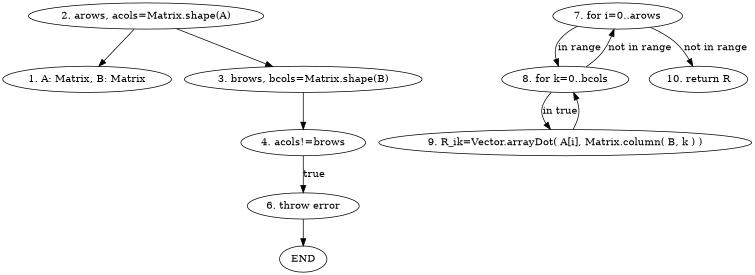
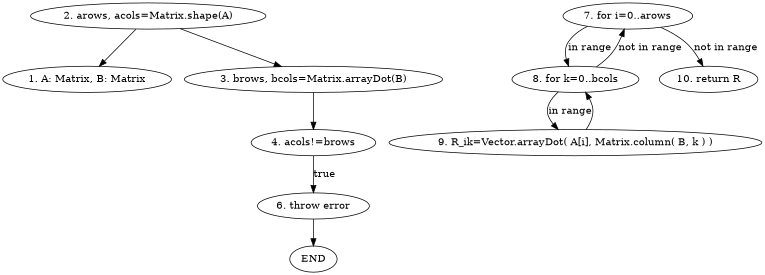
(303, 79) -> (313, 79)
(561, 111) -> (570, 111)
